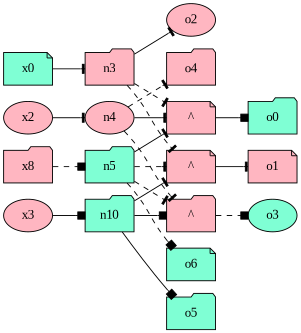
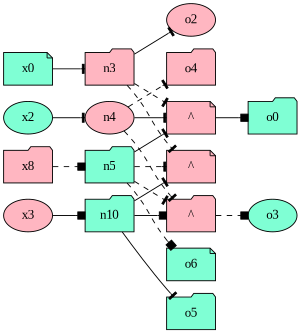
(28, 118) -> (28, 118)
(273, 167) -> none
(144, 261) -> (146, 263)
